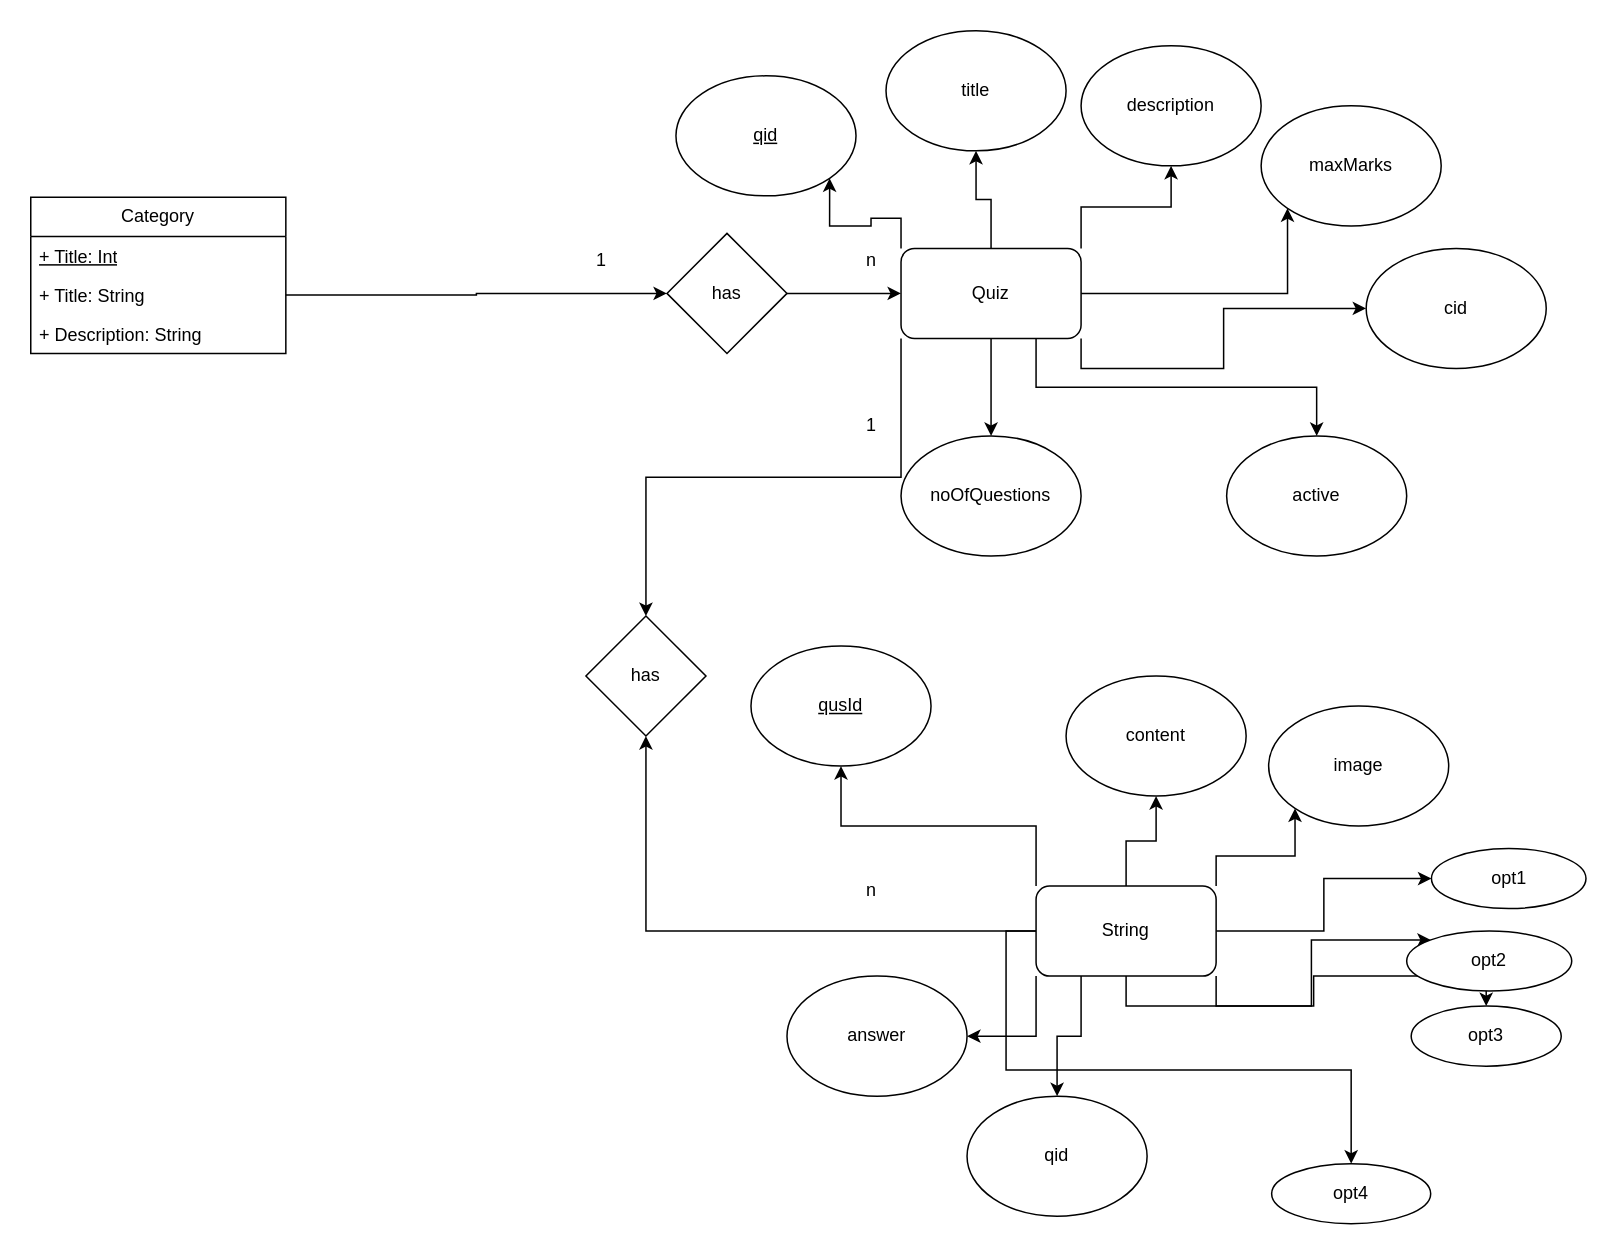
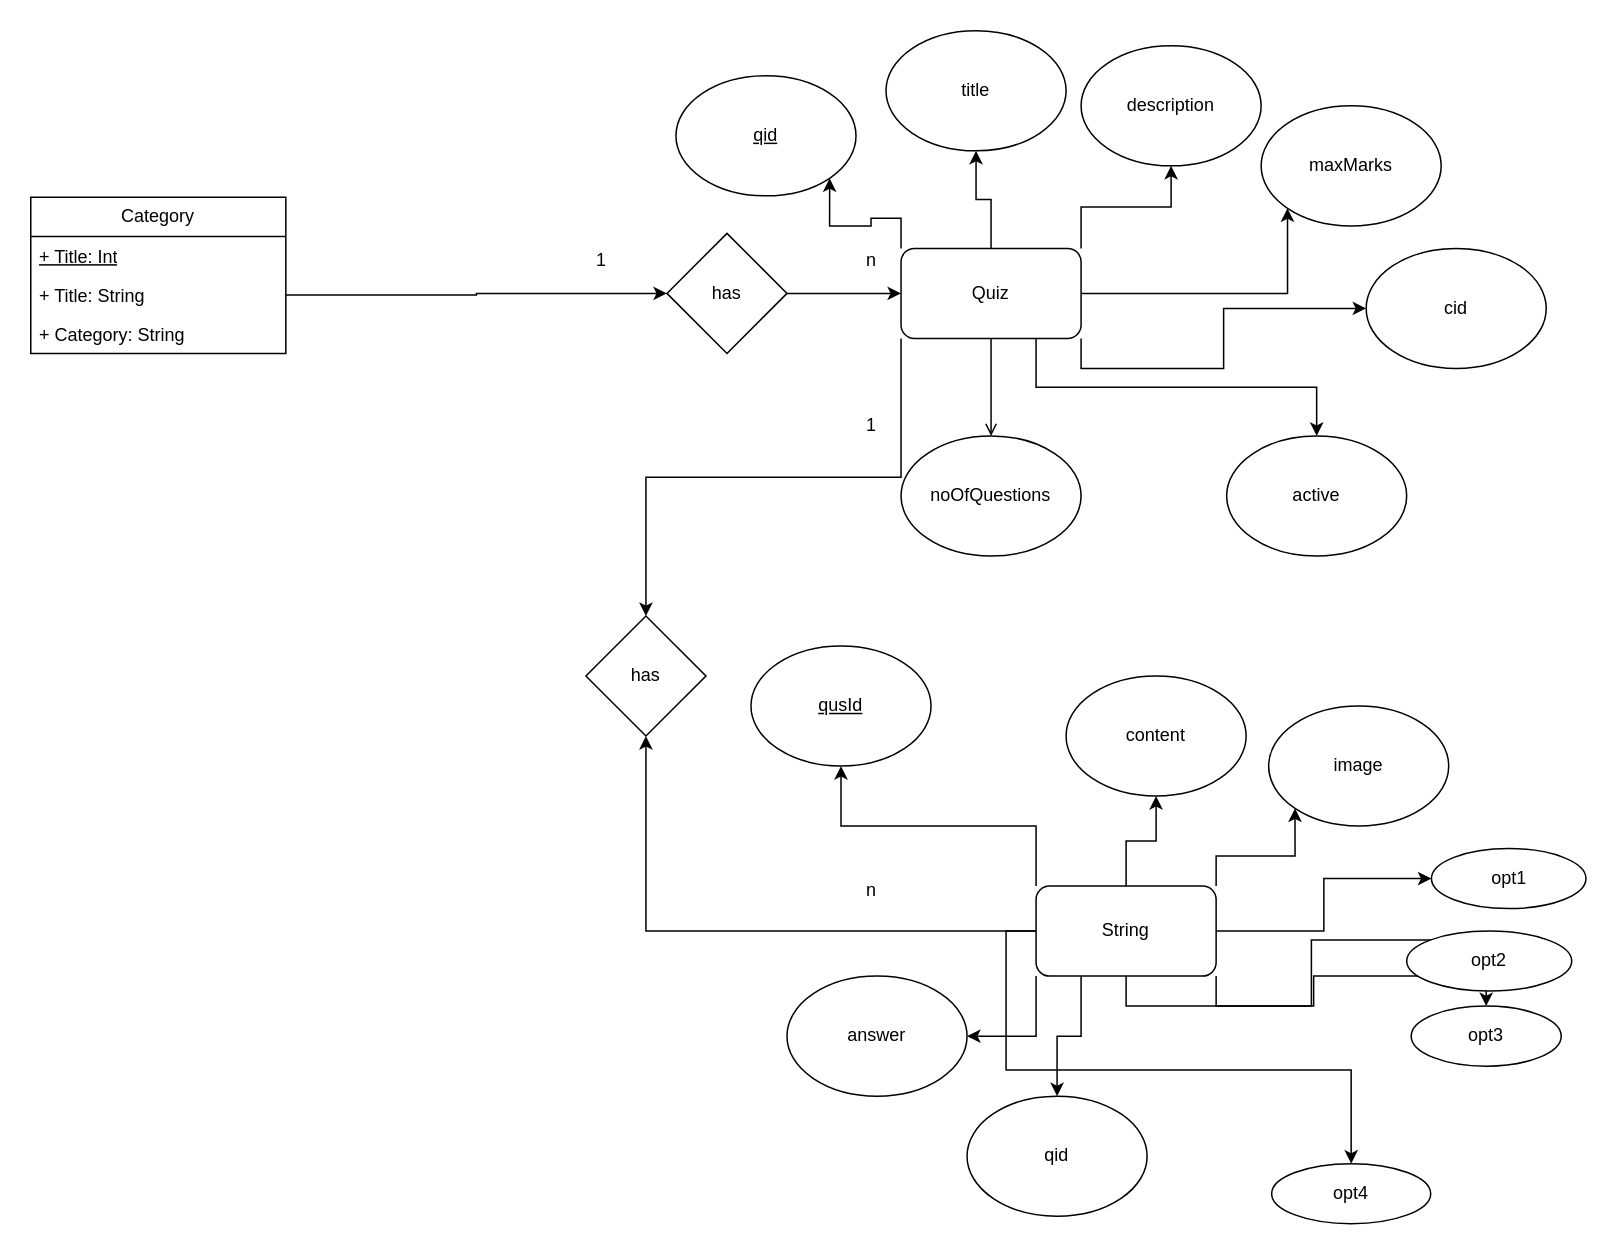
(132, 336) -> (121, 336)
(991, 424) -> (991, 426)
(1419, 940) -> (1423, 940)
